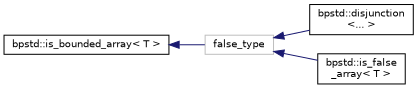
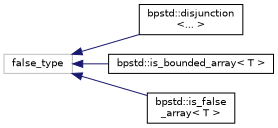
(192, 45) -> (96, 64)
